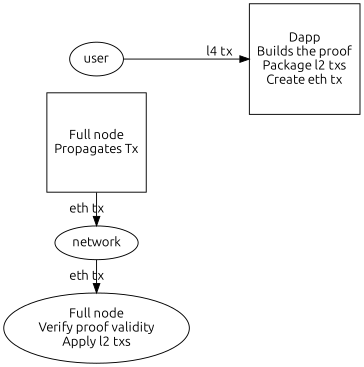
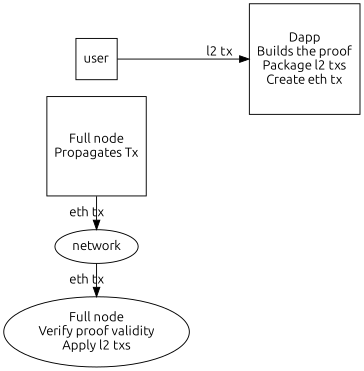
(219, 52) -> (219, 52)
(97, 59) -> (97, 59)
